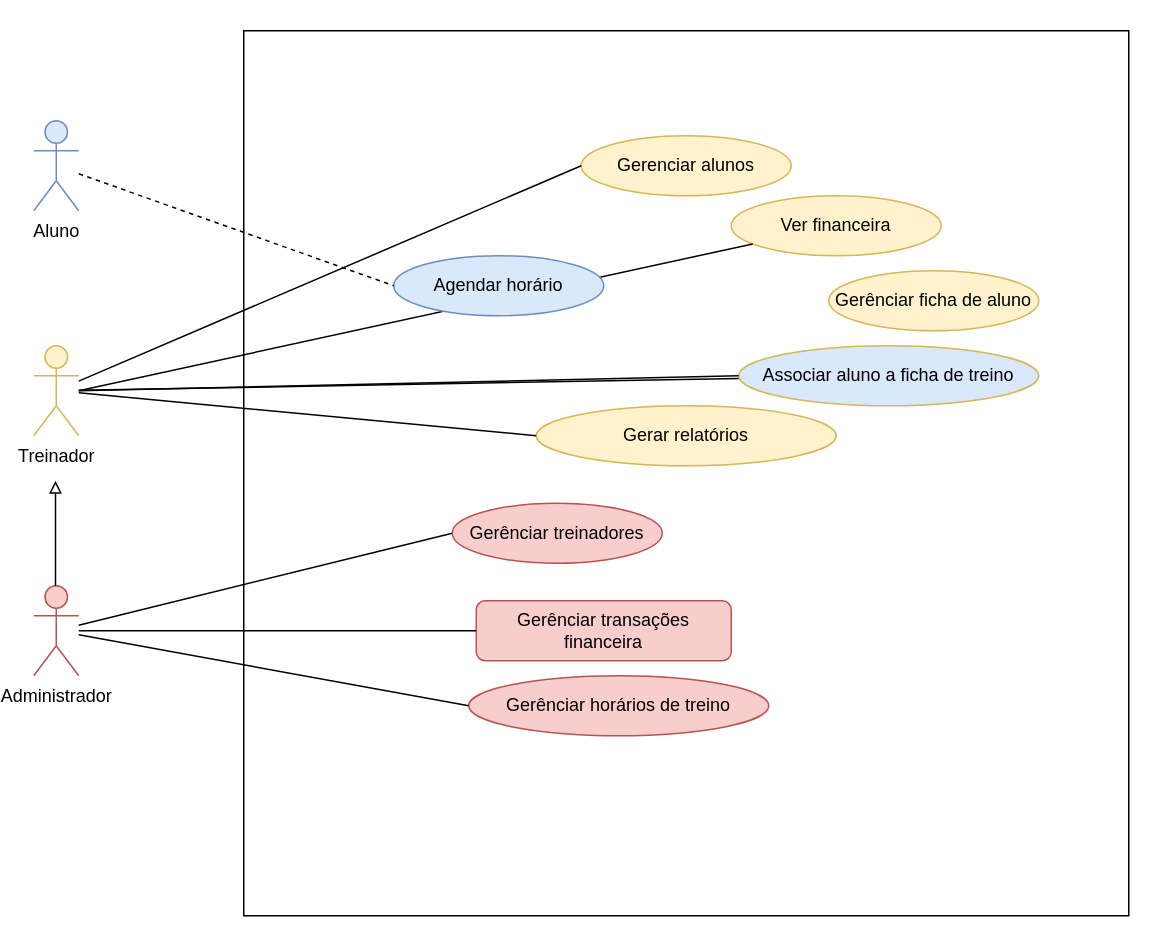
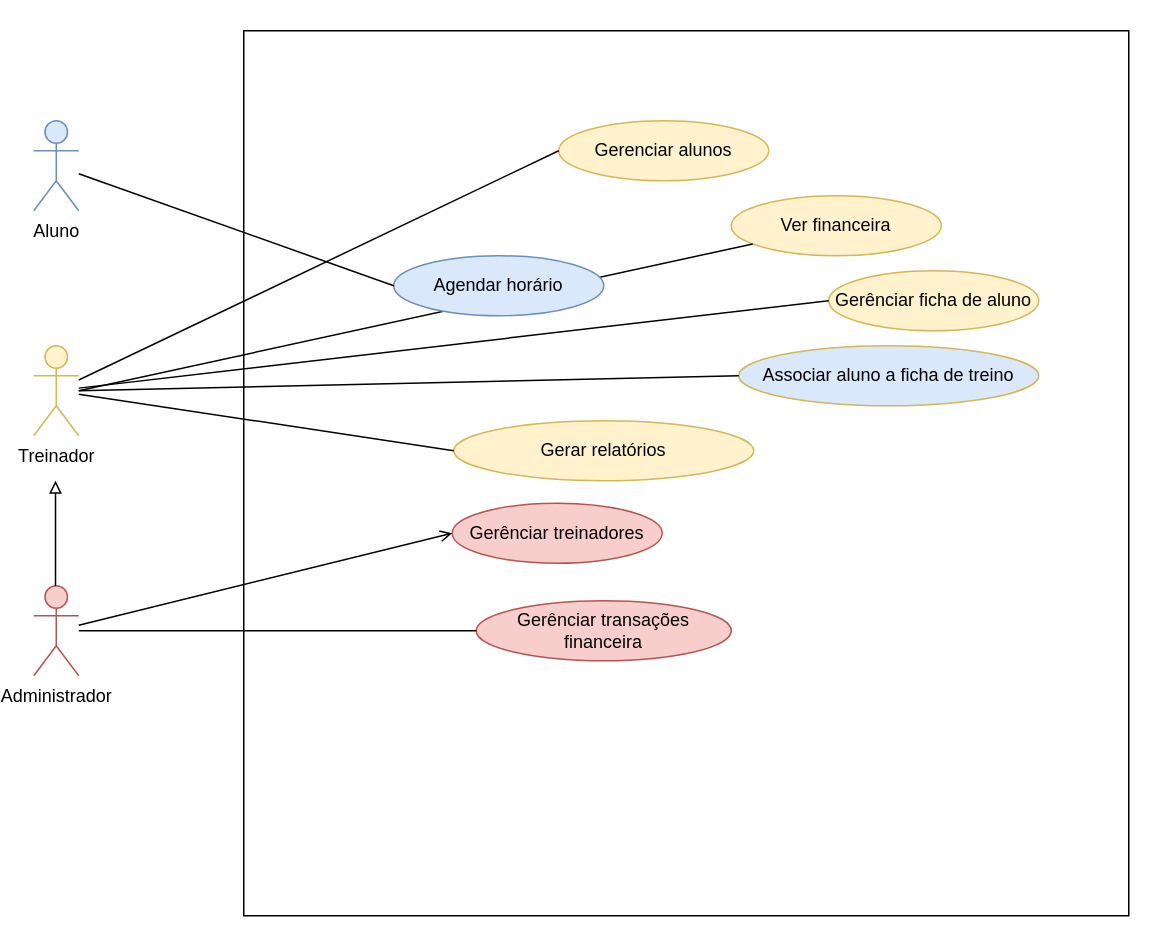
(686, 166) -> (664, 151)
(236, 230) -> (236, 230)
(607, 381) -> (472, 342)
(686, 436) -> (604, 451)
(446, 535) -> (445, 535)
(604, 631) -> (604, 631)
(274, 670) -> none
(619, 706) -> none
